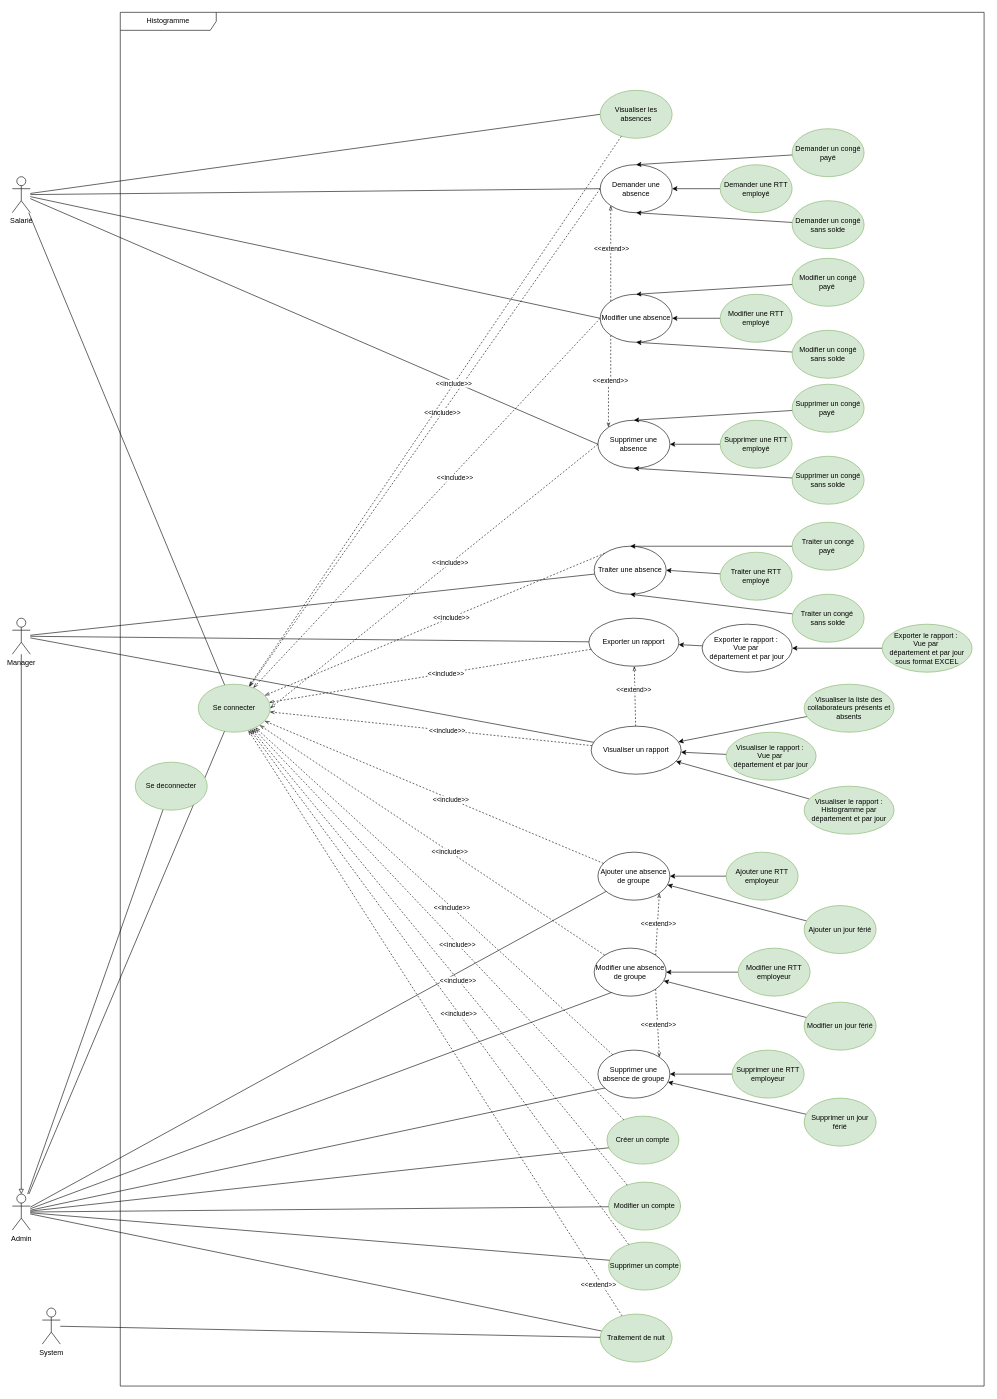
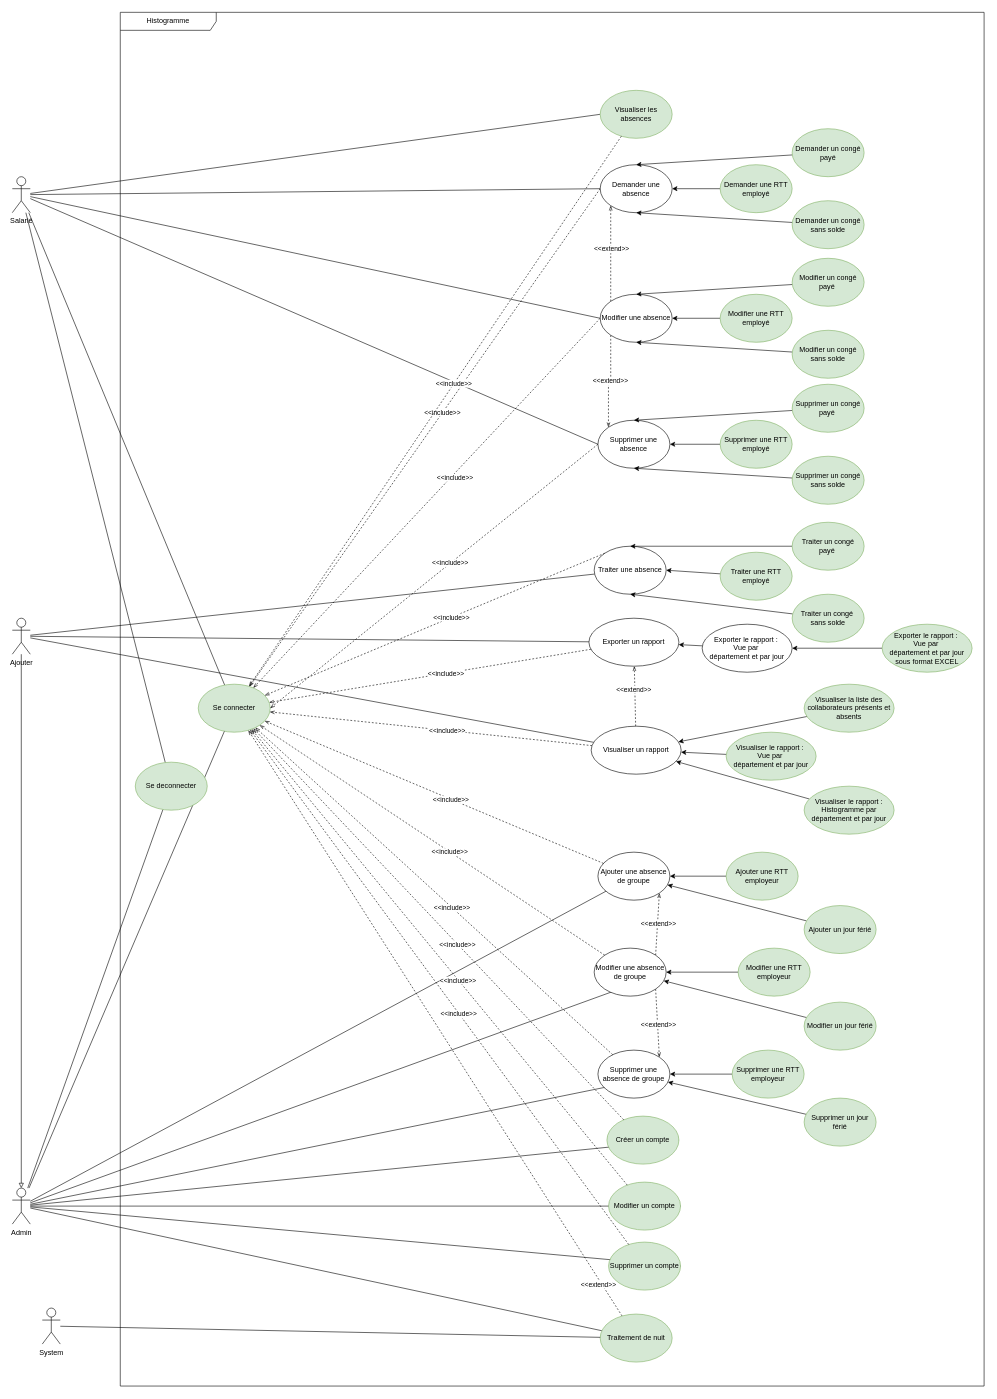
none -> (72, 395)
(22, 663) -> (22, 663)
(21, 1212) -> (21, 1206)
